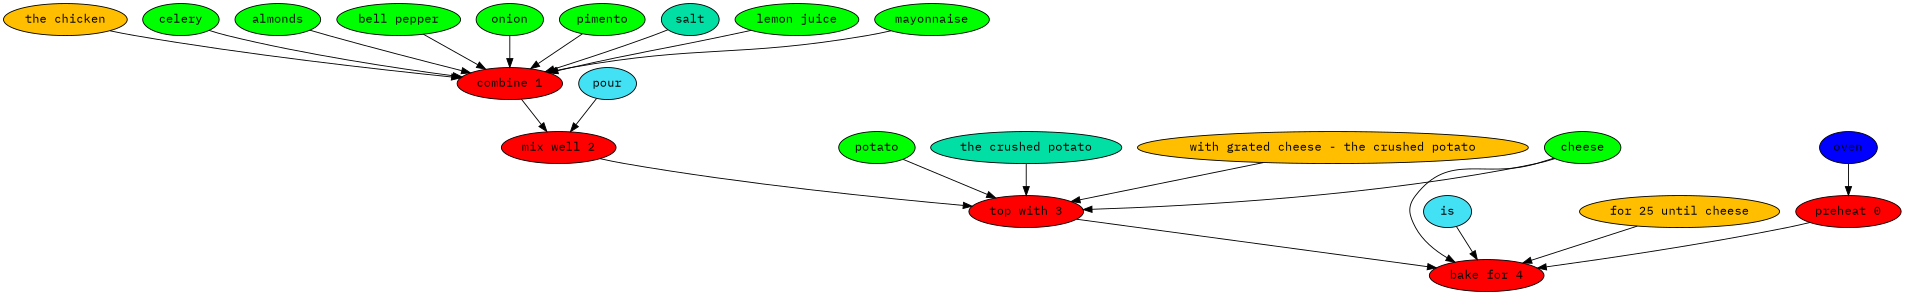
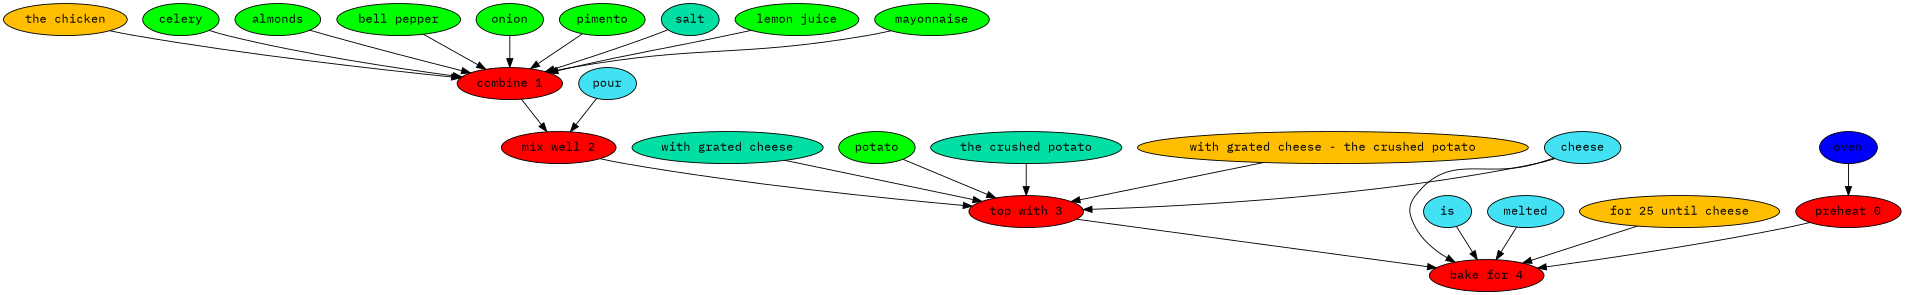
none -> (728, 148)
(1583, 148) -> (1583, 148)
none -> (1526, 212)
